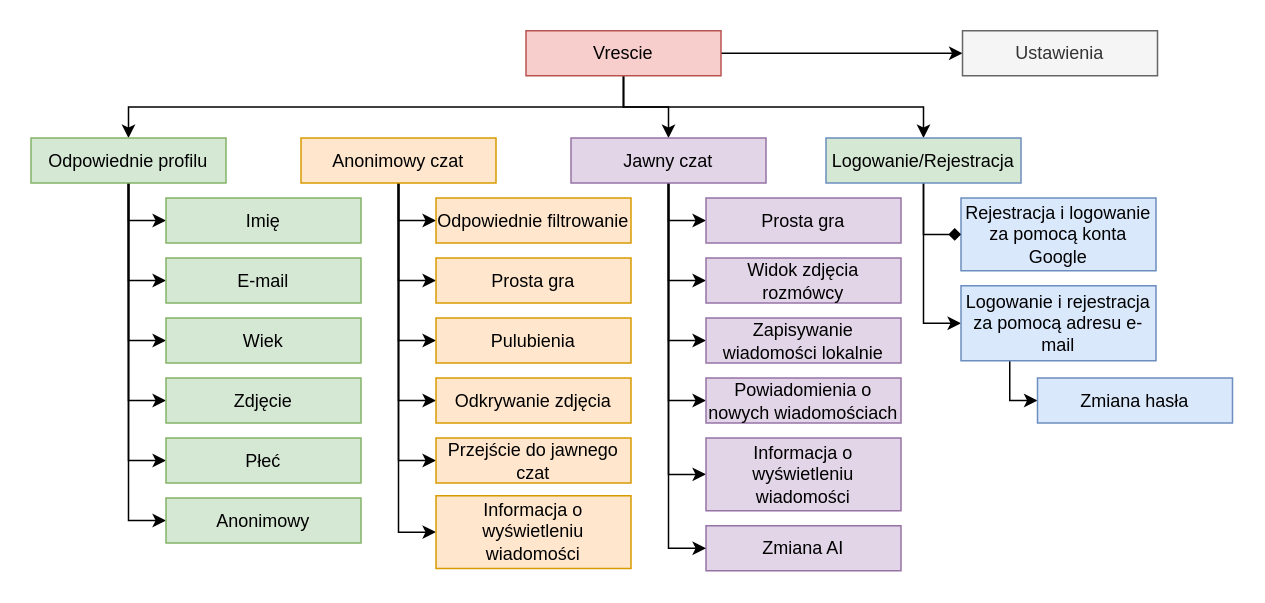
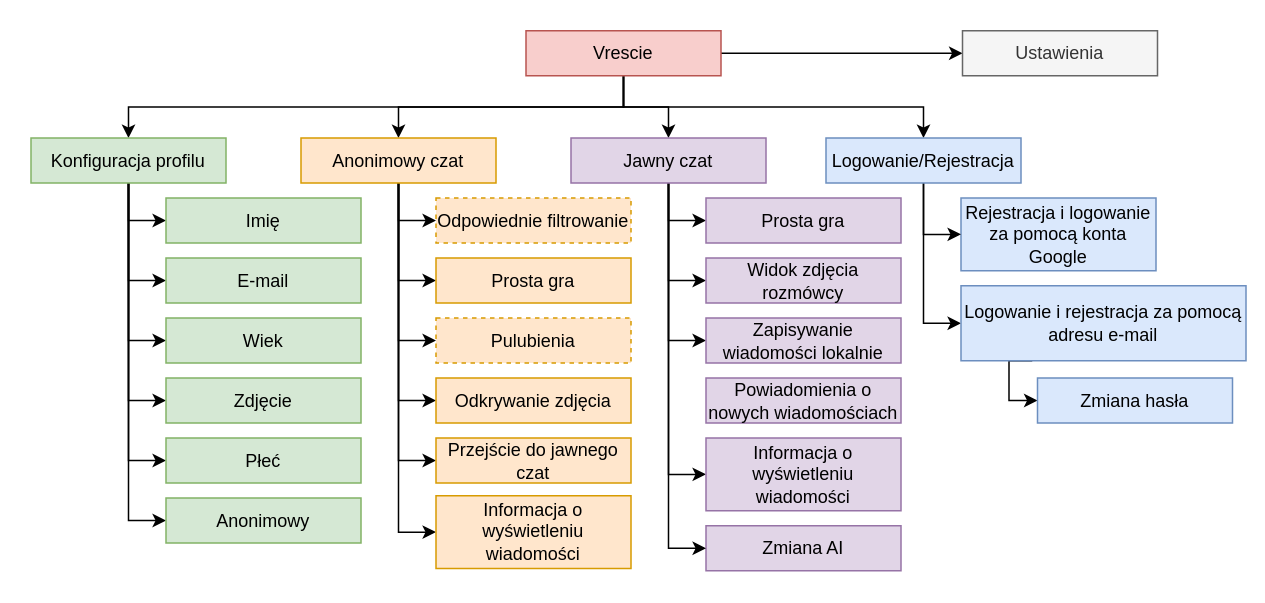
none -> (398, 118)
(128, 161) -> (128, 161)
(923, 161) -> (923, 161)
(533, 221) -> (533, 221)
(948, 234) -> (949, 234)
(1058, 323) -> (1103, 323)
(533, 341) -> (533, 341)
(684, 401) -> none
